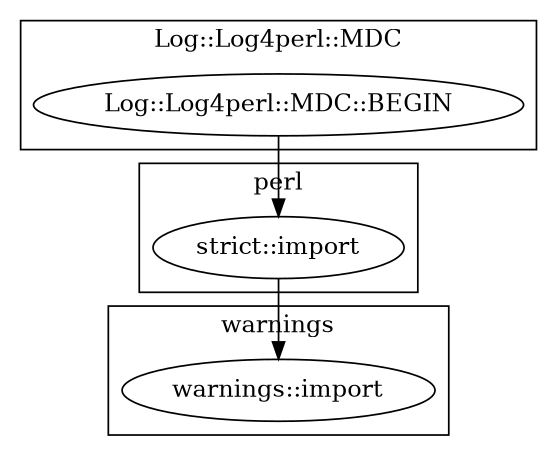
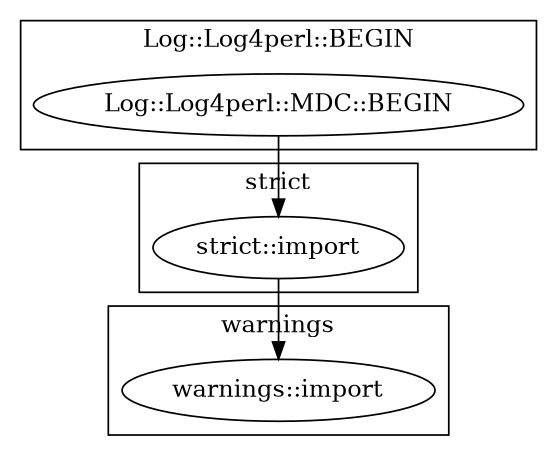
(279, 40) -> (279, 40)
(279, 183) -> (279, 183)
